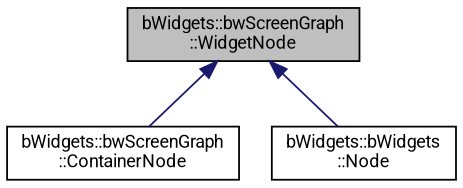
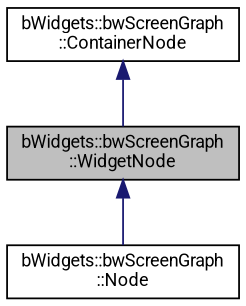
(177, 100) -> (123, 103)
(364, 153) -> (123, 272)
